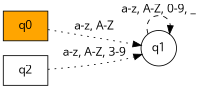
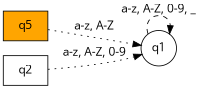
(26, 26) -> (26, 26)
(94, 53) -> (94, 53)
